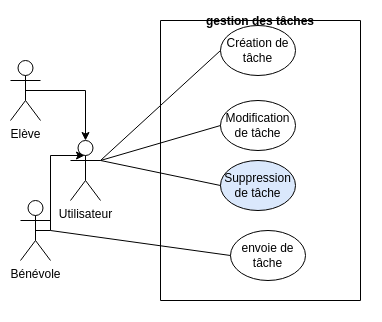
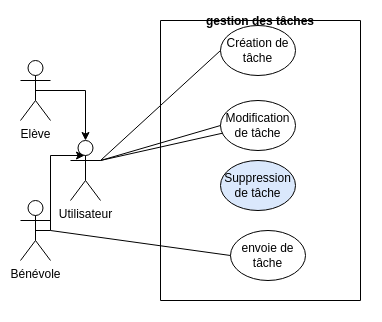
(26, 91) -> (36, 91)
(162, 173) -> (163, 146)
